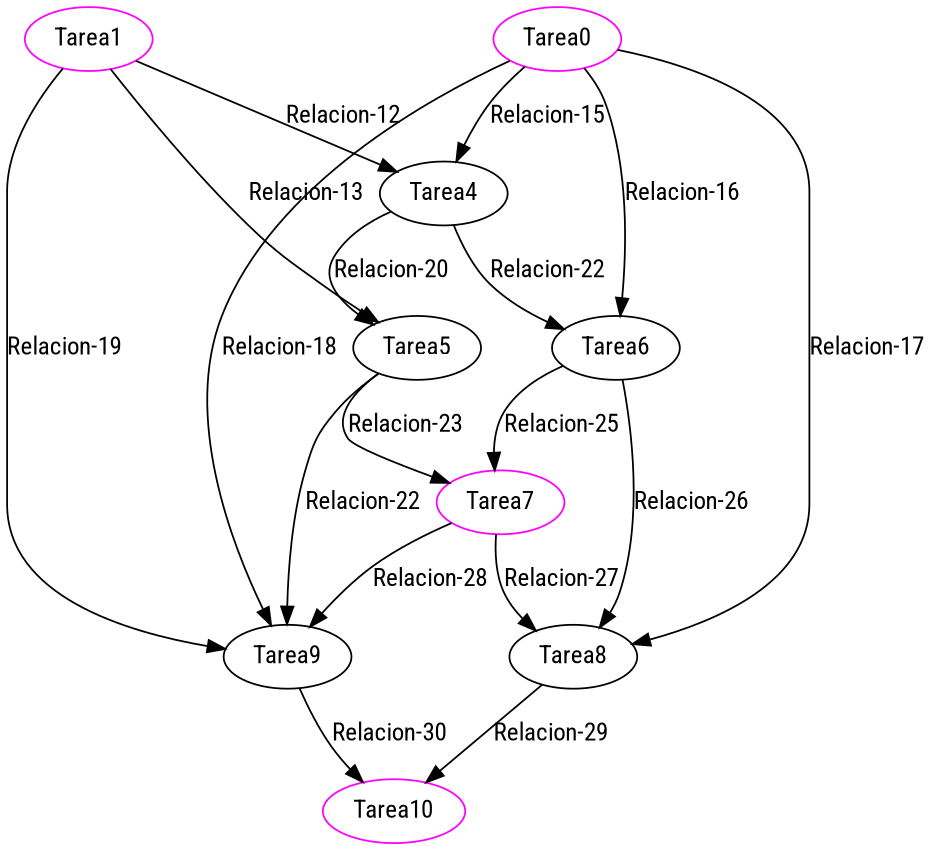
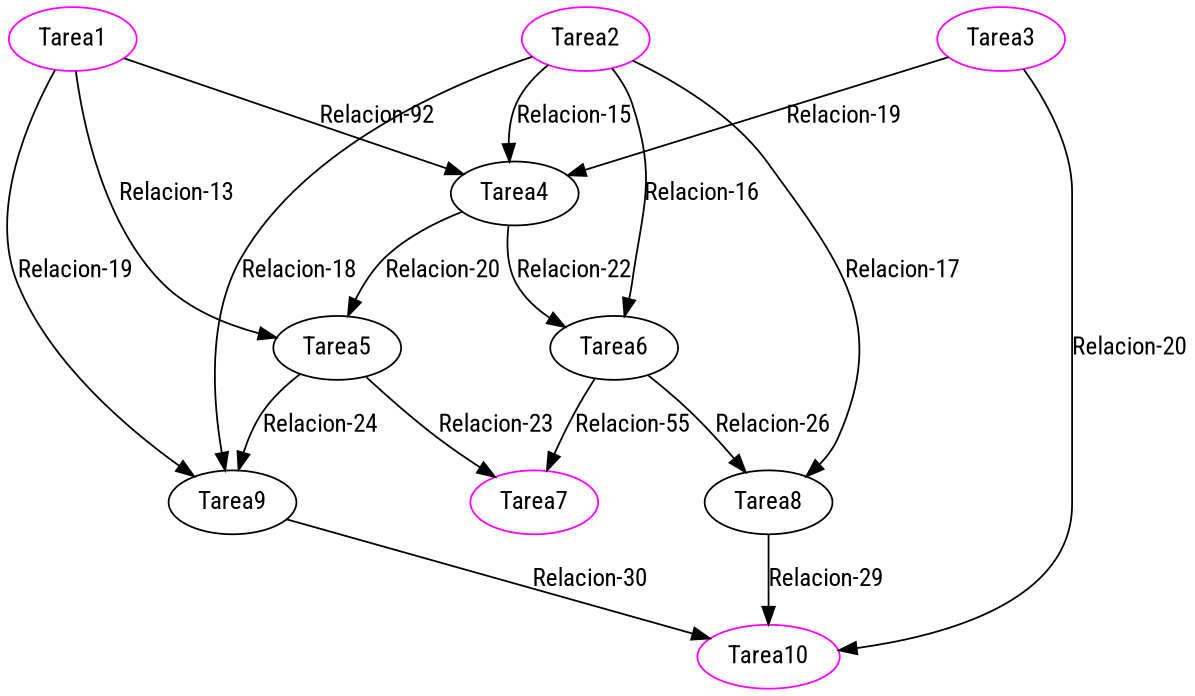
(557, 39) -> (586, 39)
none -> (1001, 39)
(343, 116) -> (377, 116)
(562, 425) -> (633, 425)
(363, 502) -> (320, 425)
(381, 560) -> none
(499, 579) -> none
